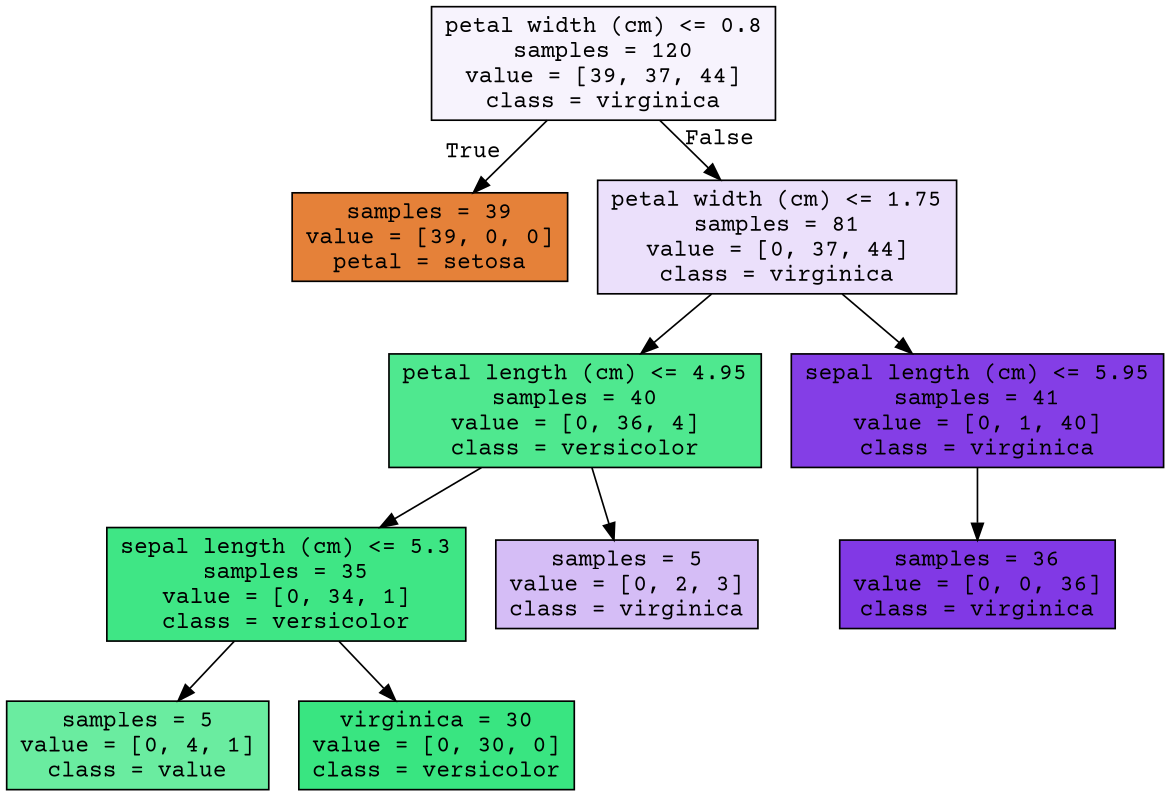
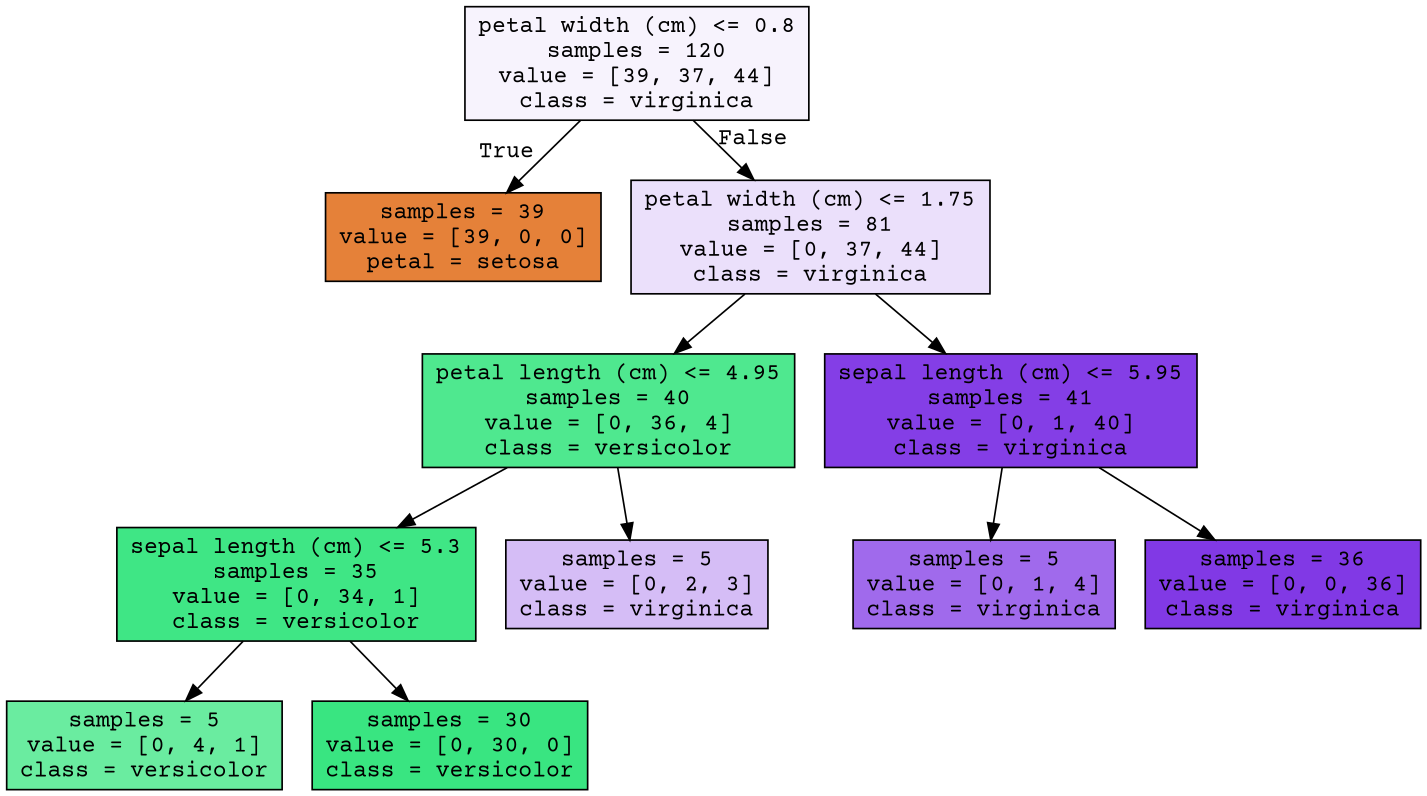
none -> (984, 584)
(138, 745) -> (144, 745)
(437, 745) -> (450, 745)
